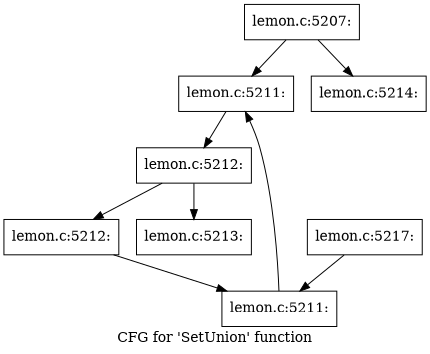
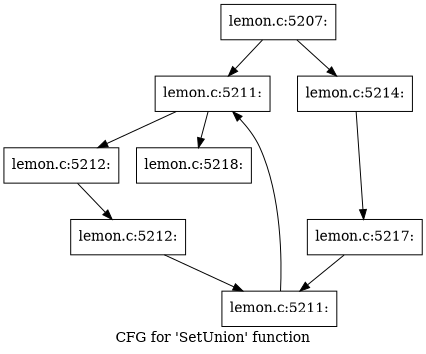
none -> (360, 161)
none -> (194, 165)
(194, 237) -> none
